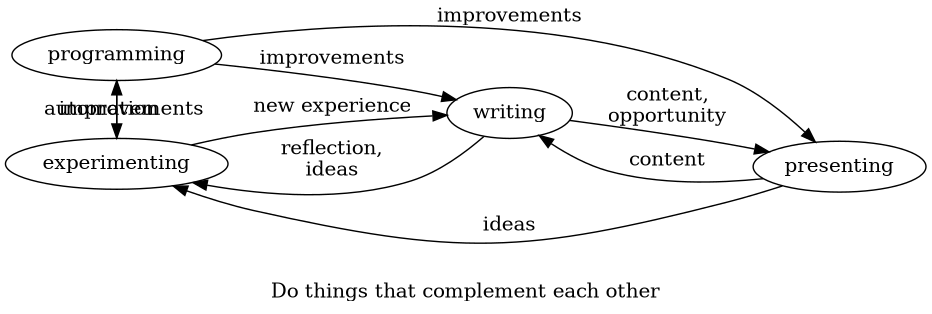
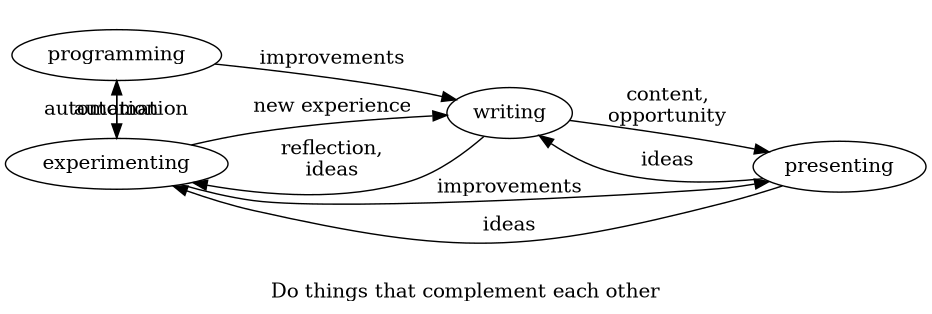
(515, 30) -> (467, 202)
(132, 109) -> (132, 109)
(668, 160) -> (668, 160)
